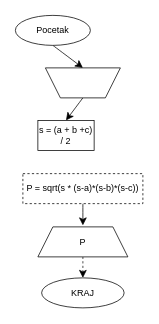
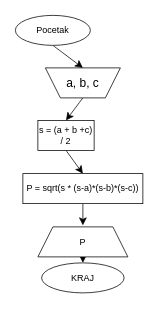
none -> (83, 83)
none -> (73, 159)
(83, 189) -> (83, 189)
(83, 293) -> (83, 278)
